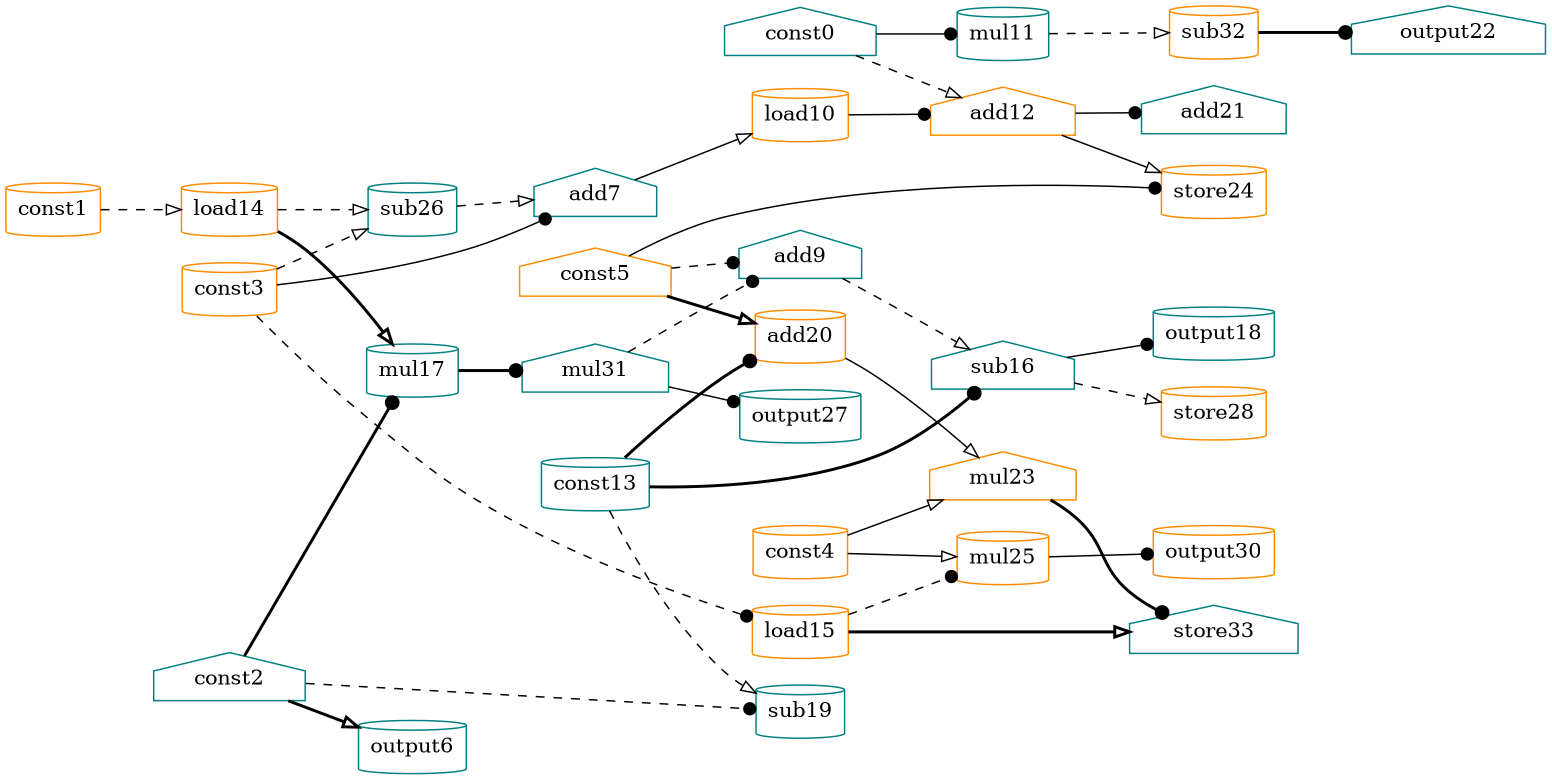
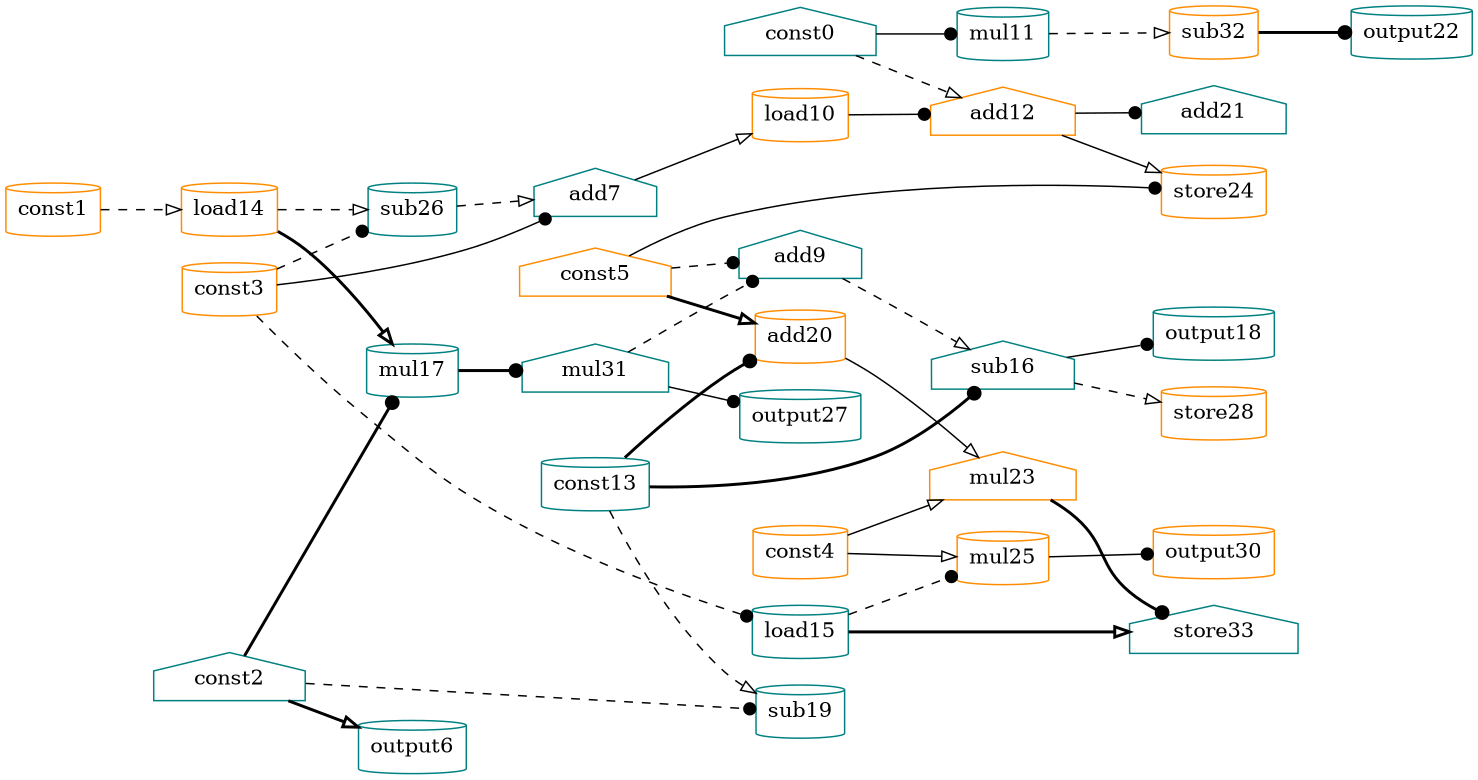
(1448, 32) -> (1412, 32)
(321, 250) -> (321, 250)
(800, 632) -> (800, 632)
